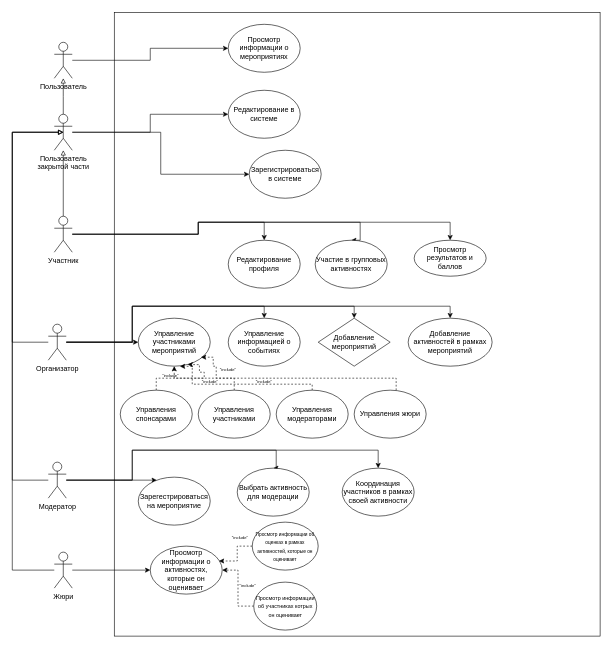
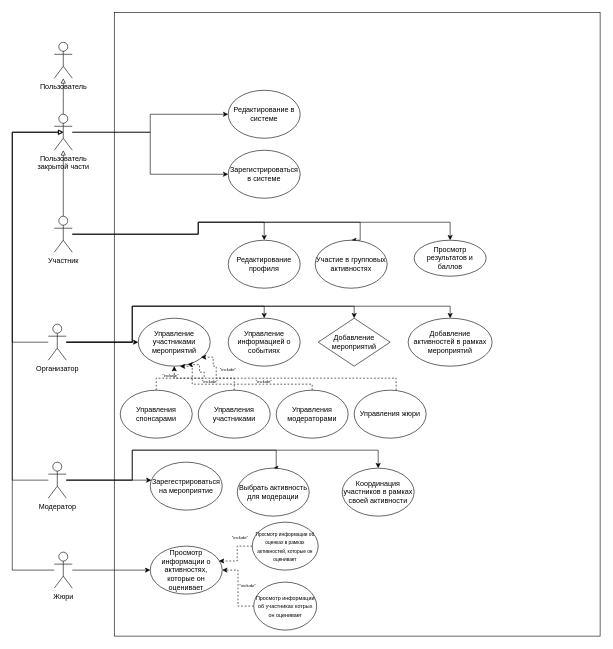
(150, 48) -> none
(264, 48) -> none
(285, 174) -> (264, 174)
(174, 501) -> (186, 486)
